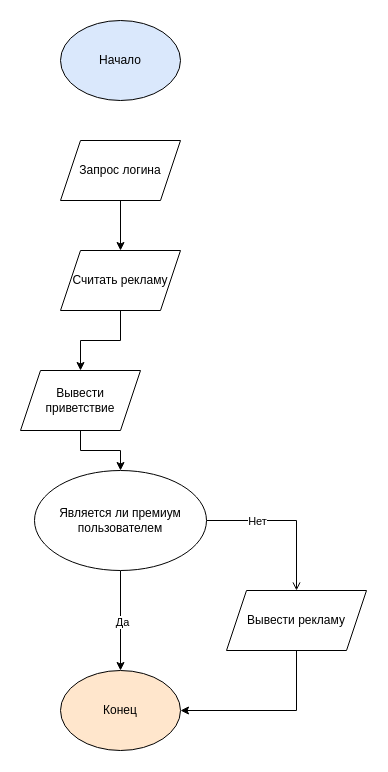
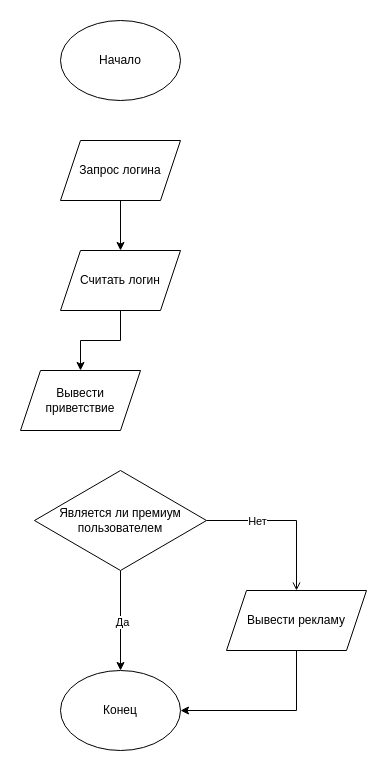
(121, 61) -> (121, 61)
(121, 281) -> (121, 281)
(97, 451) -> none
(121, 521) -> (121, 521)
(121, 711) -> (121, 711)
